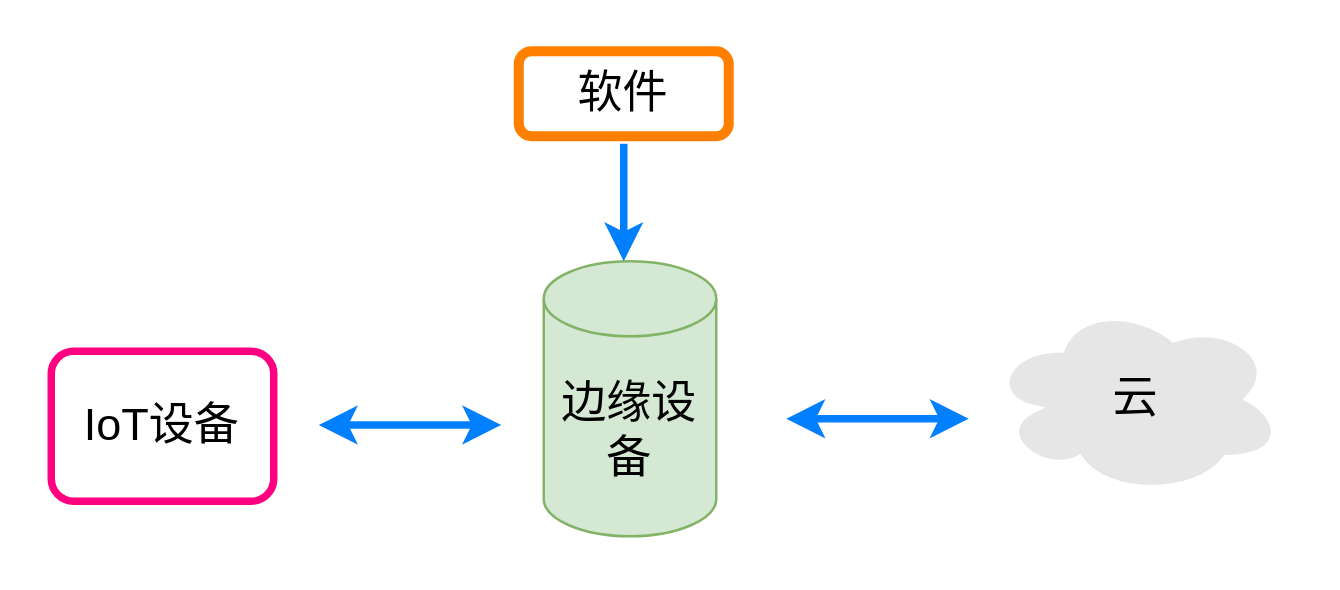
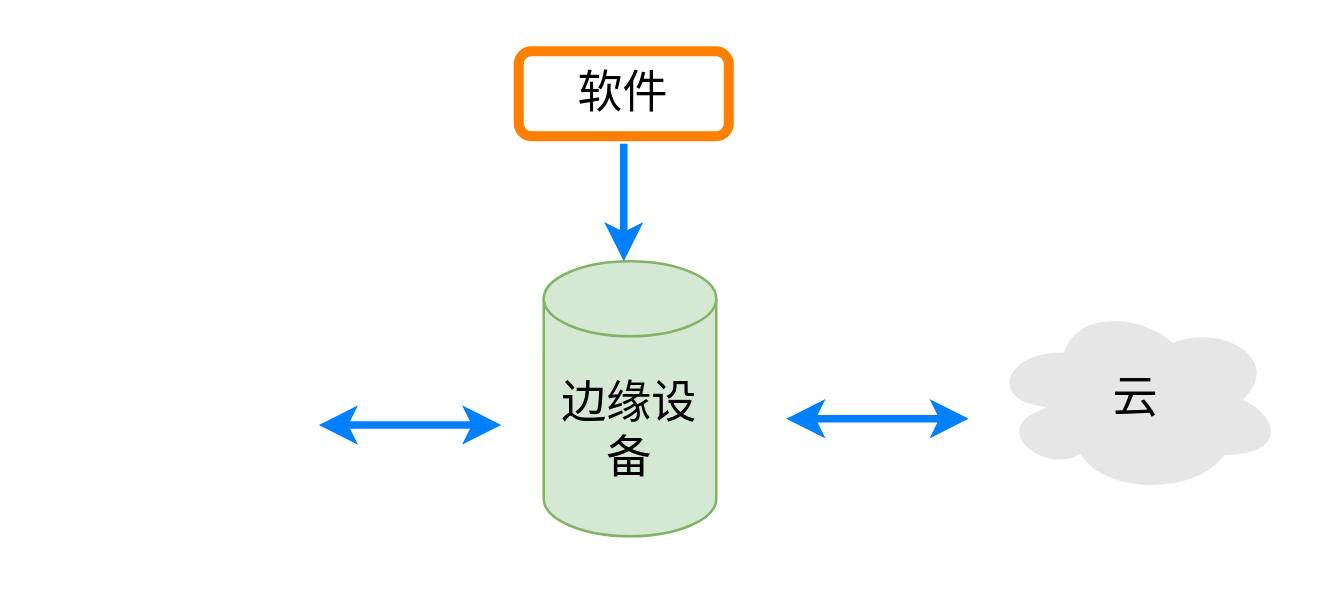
(163, 426) -> none
